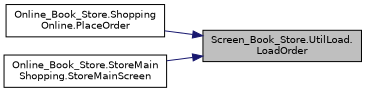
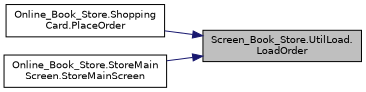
(85, 21) -> (85, 21)
(85, 71) -> (85, 71)
